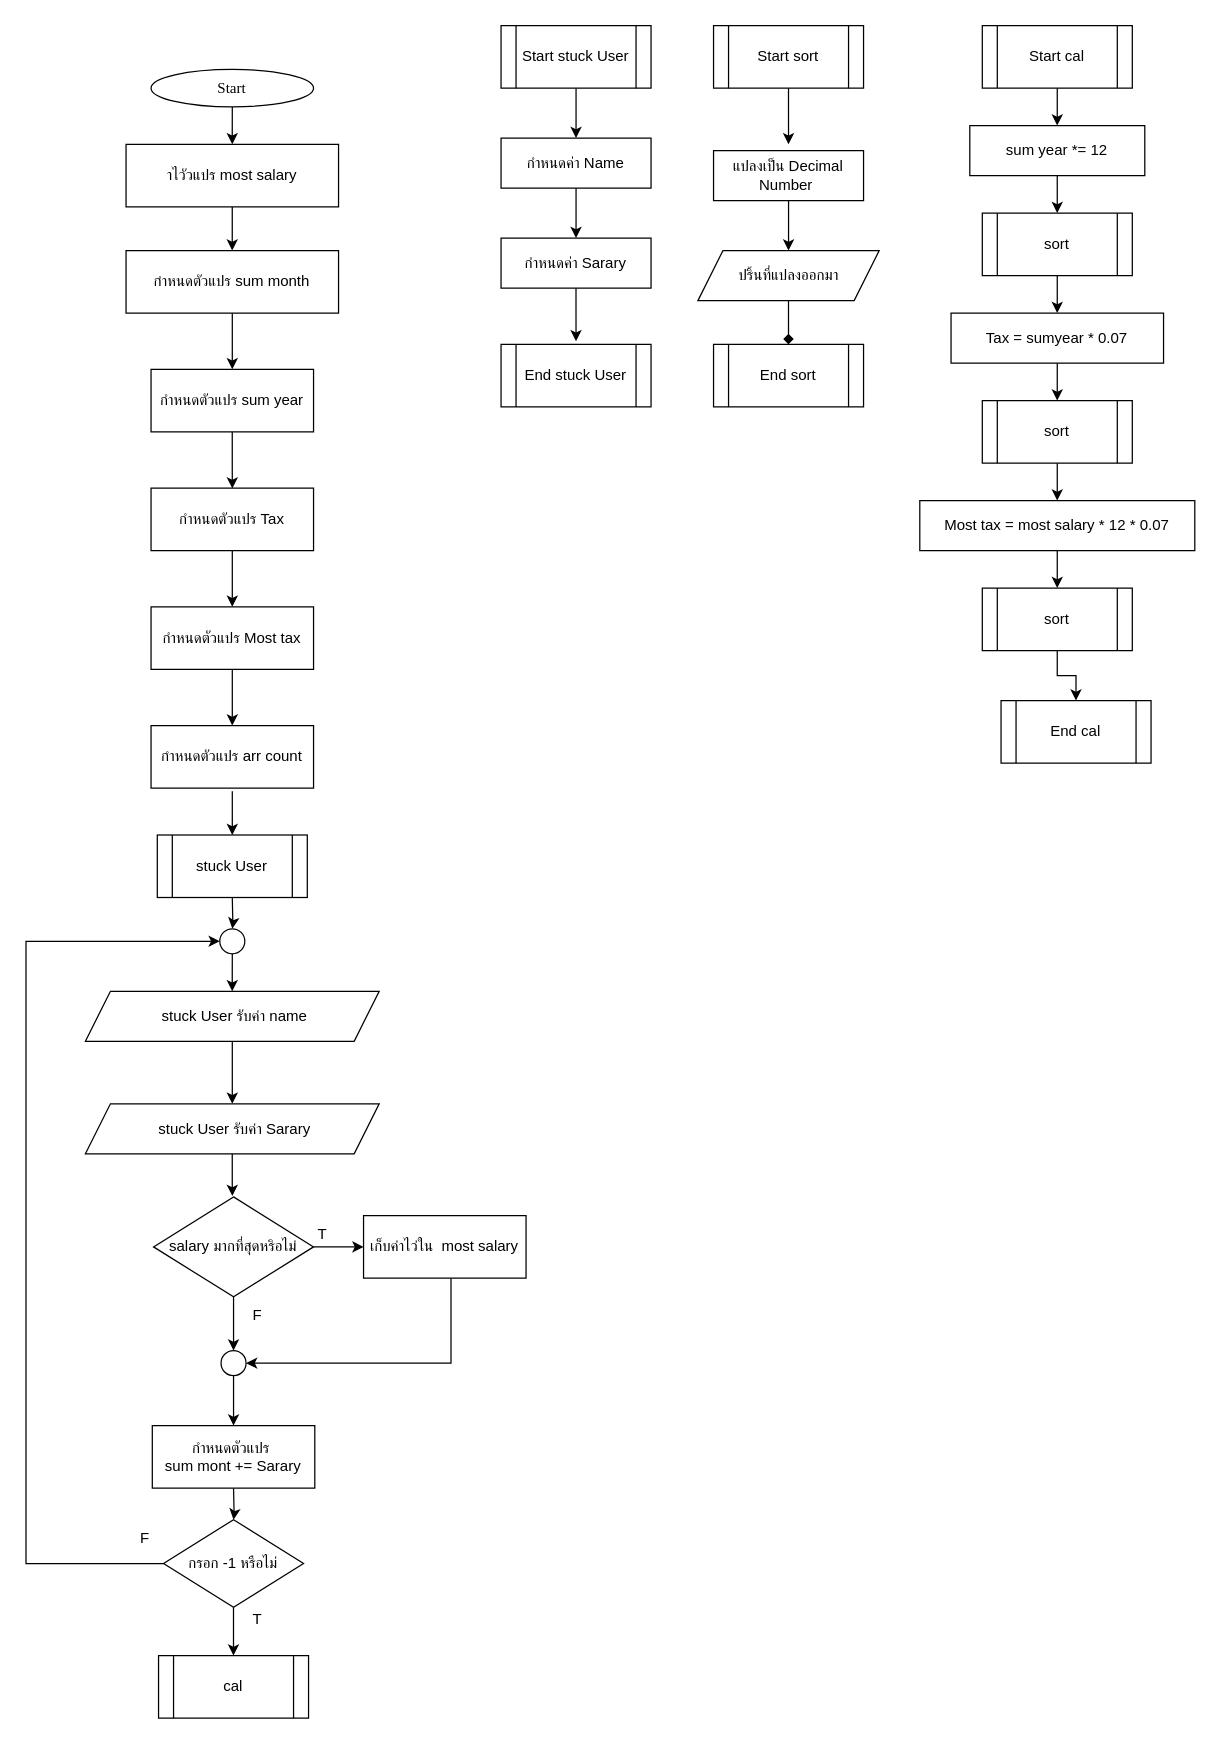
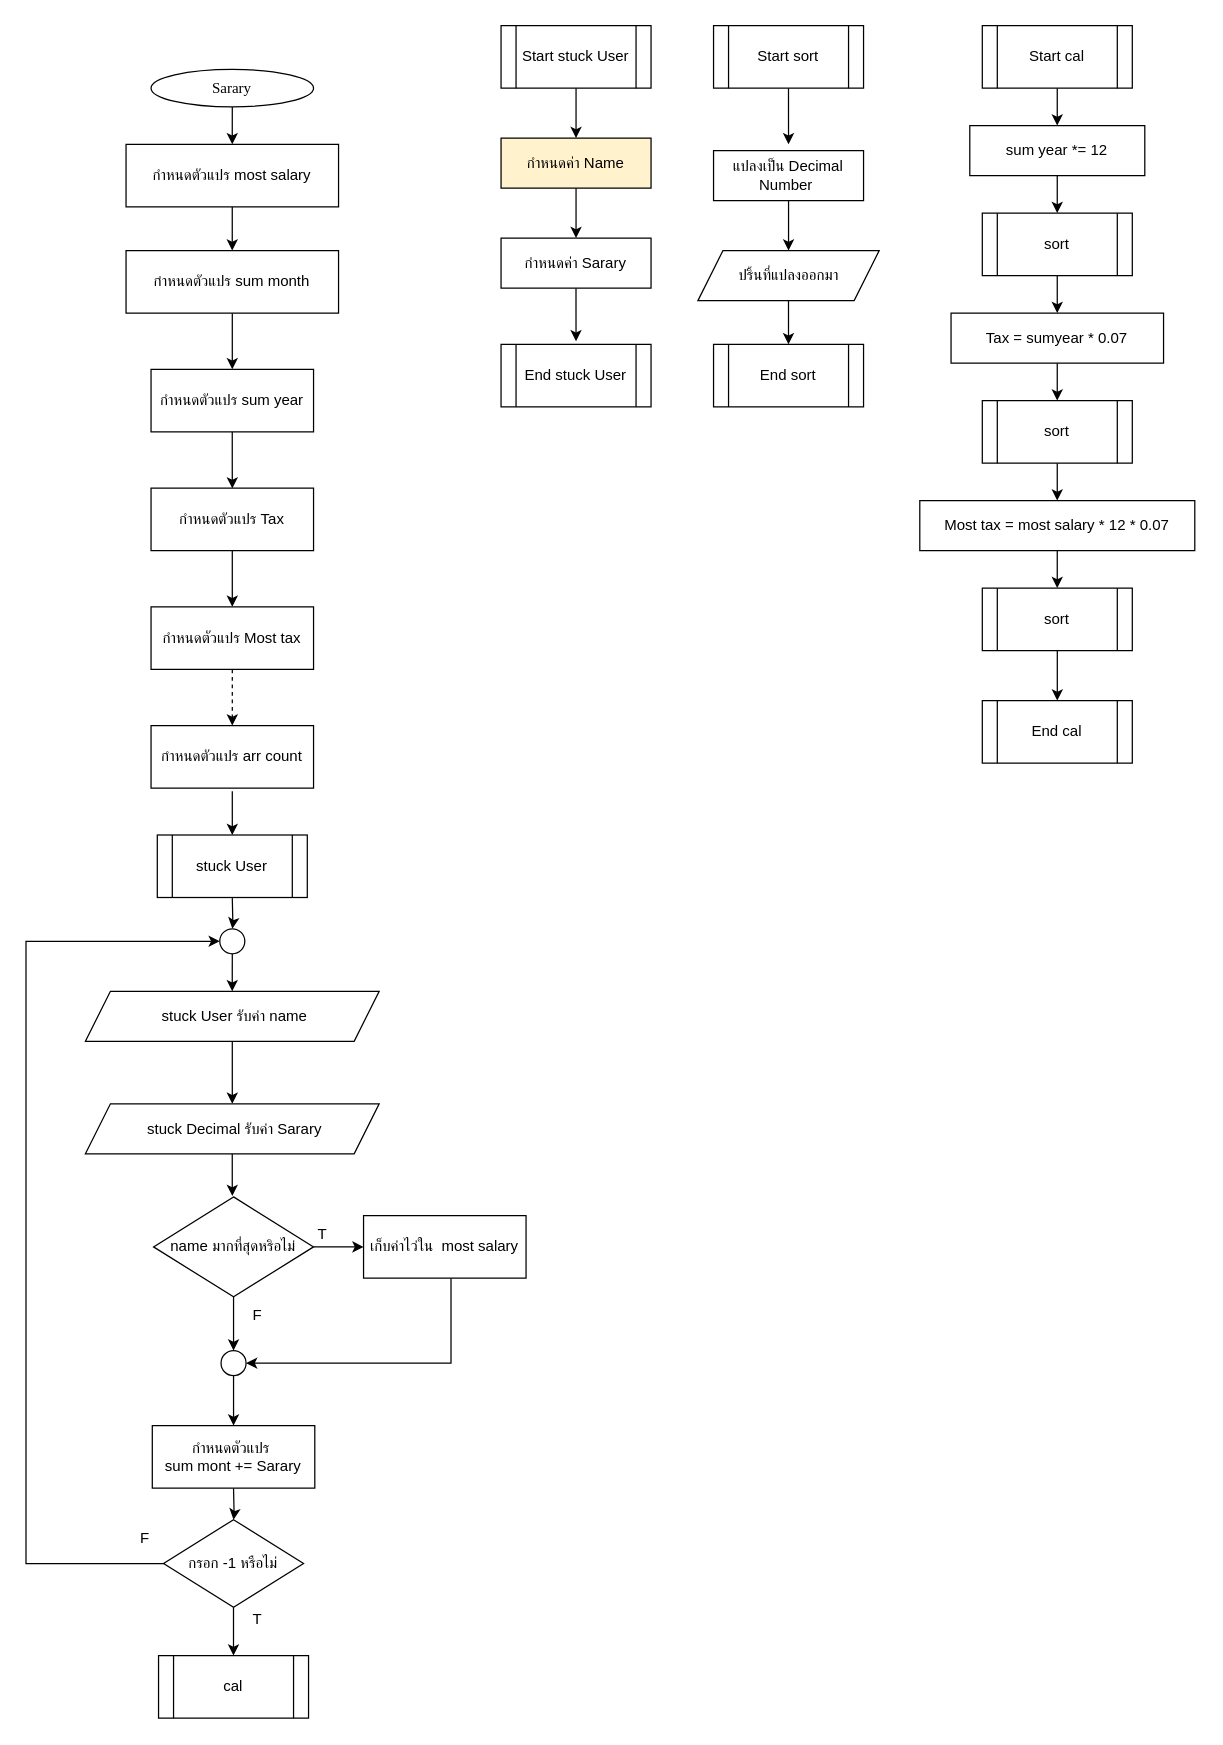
(232, 88) -> (232, 88)
(576, 163) -> (576, 163)
(232, 176) -> (232, 176)
(788, 333) -> (788, 334)
(232, 693) -> (232, 693)
(1076, 732) -> (1057, 732)
(233, 1129) -> (233, 1129)
(233, 1247) -> (233, 1247)
